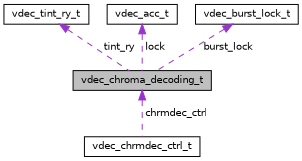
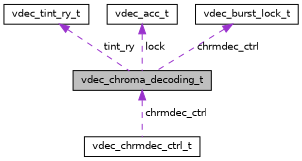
(227, 47) -> (227, 47)
